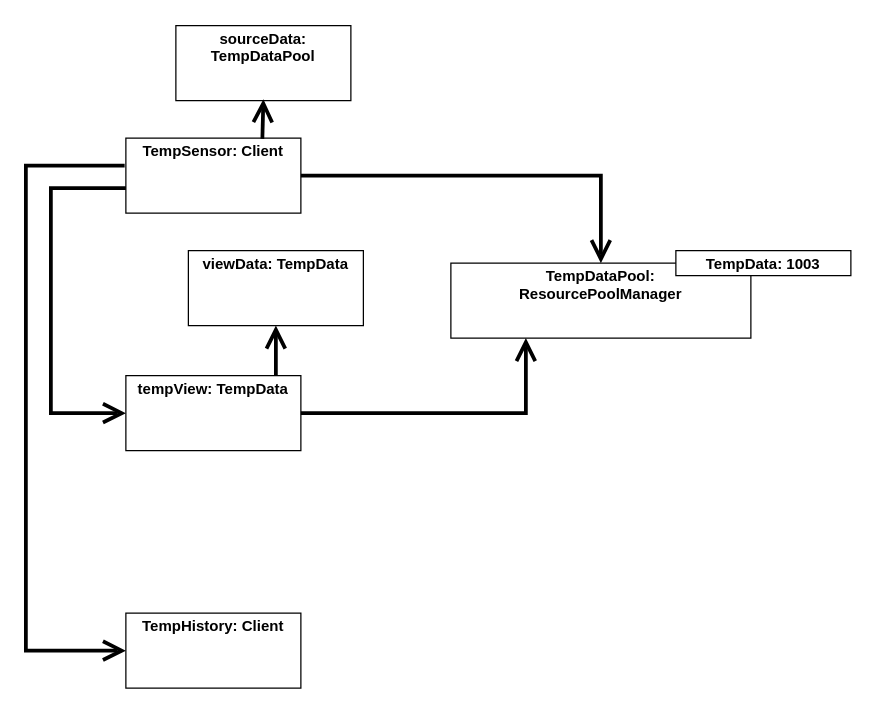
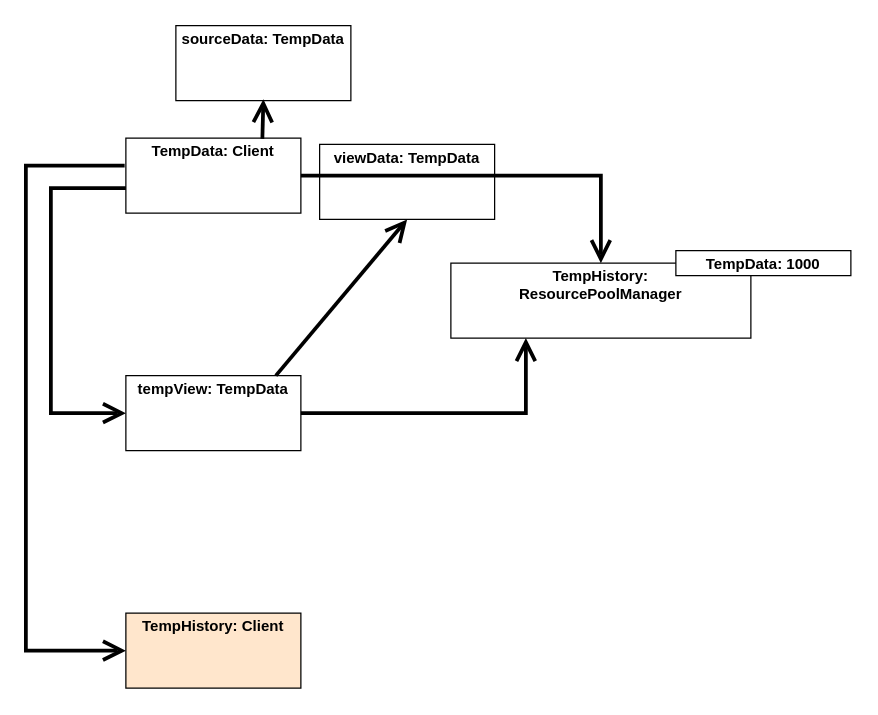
(264, 44) -> (256, 35)
(193, 147) -> (185, 147)
(731, 260) -> (731, 260)
(528, 281) -> (528, 281)
(276, 288) -> (407, 182)
(213, 651) -> (213, 651)
